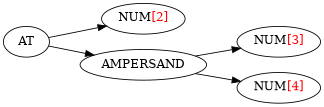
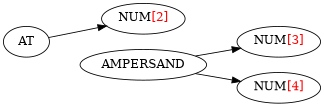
(67, 50) -> none
